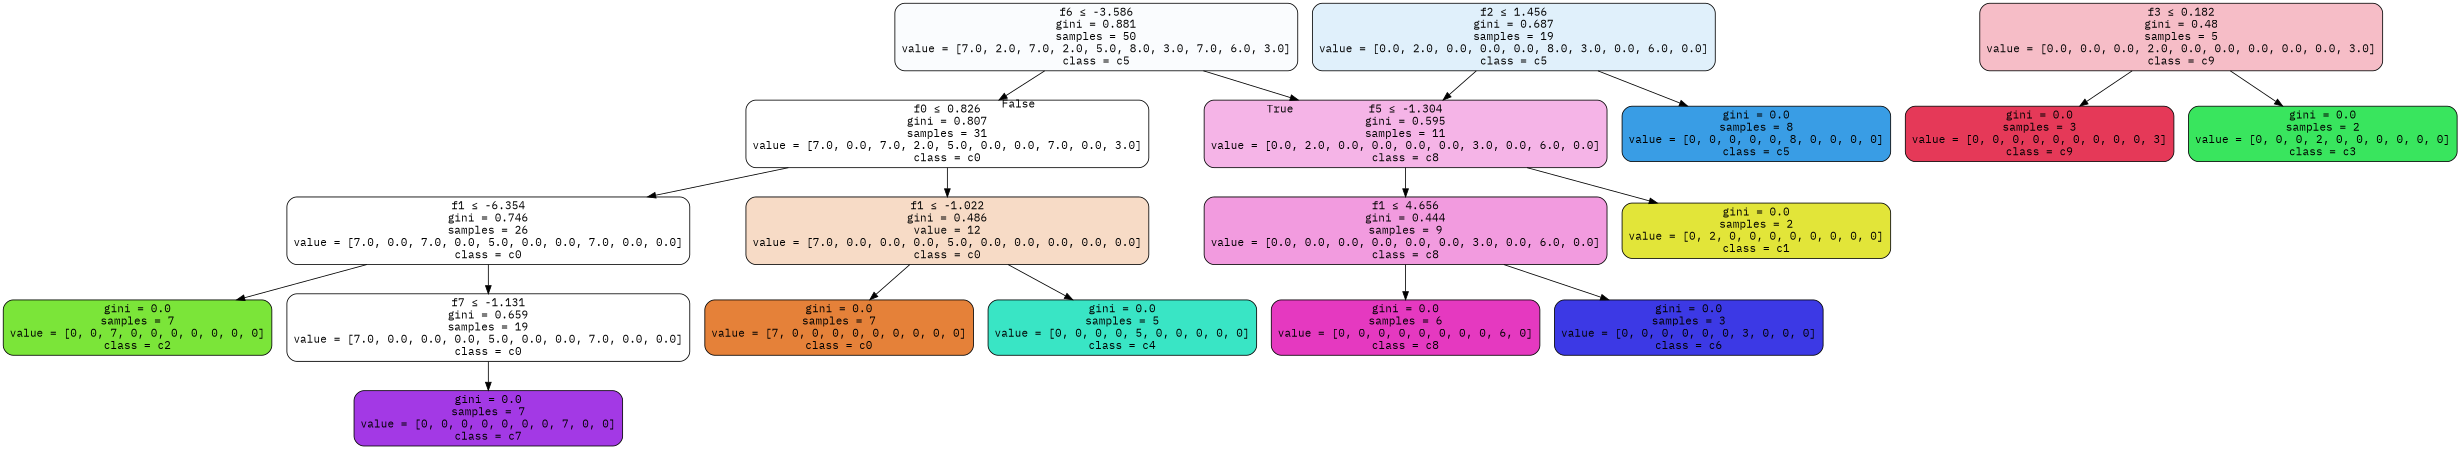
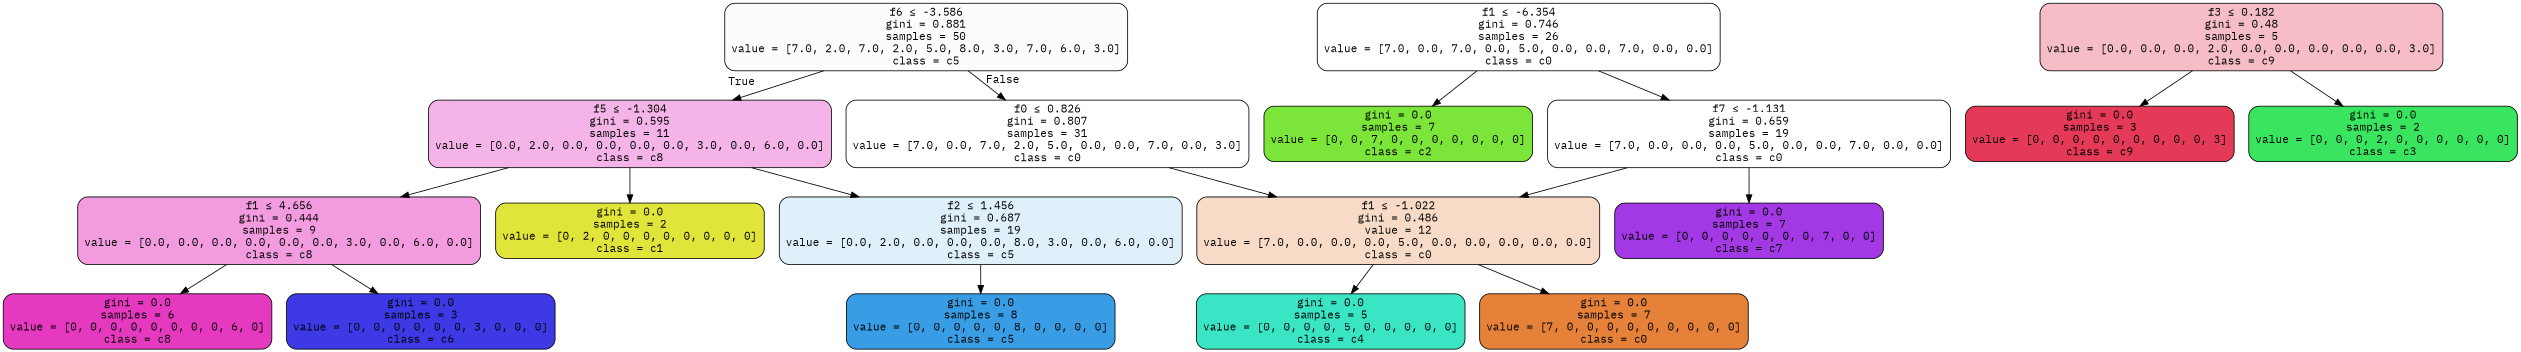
(1463, 83) -> (801, 181)
(722, 181) -> none
none -> (1578, 181)
